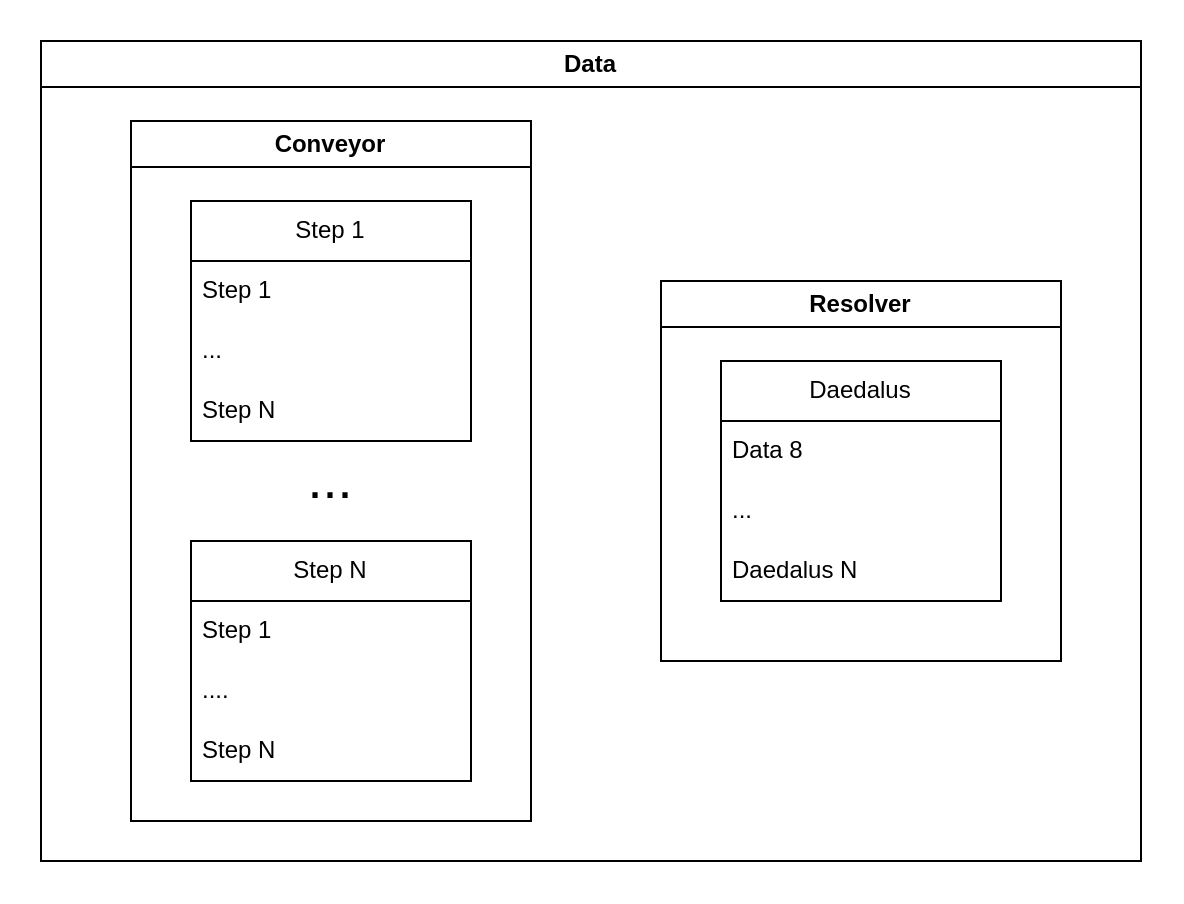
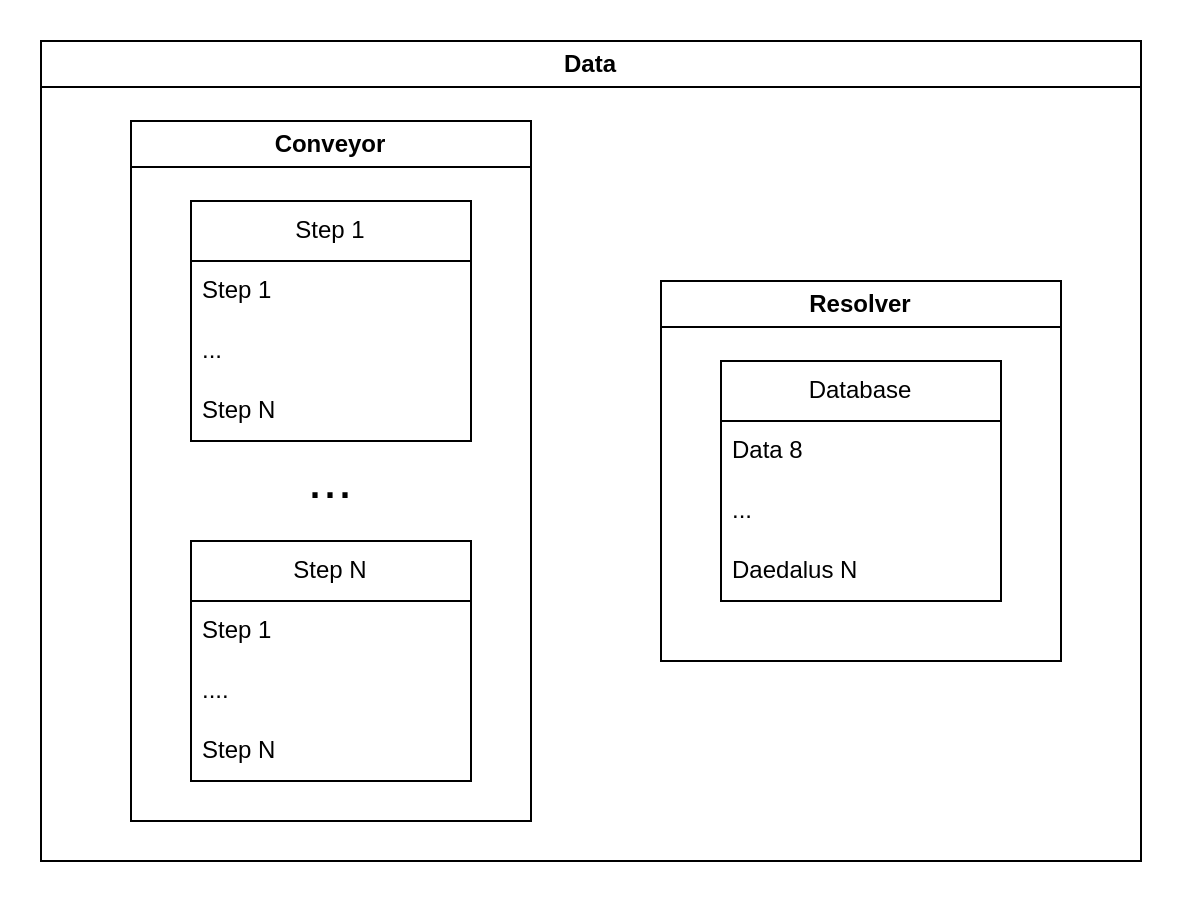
(861, 391) -> (861, 391)
